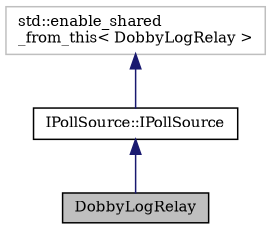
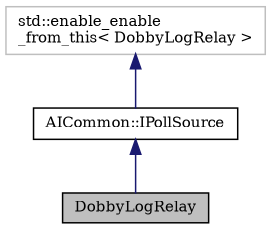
(136, 31) -> (136, 31)
(136, 124) -> (136, 124)
